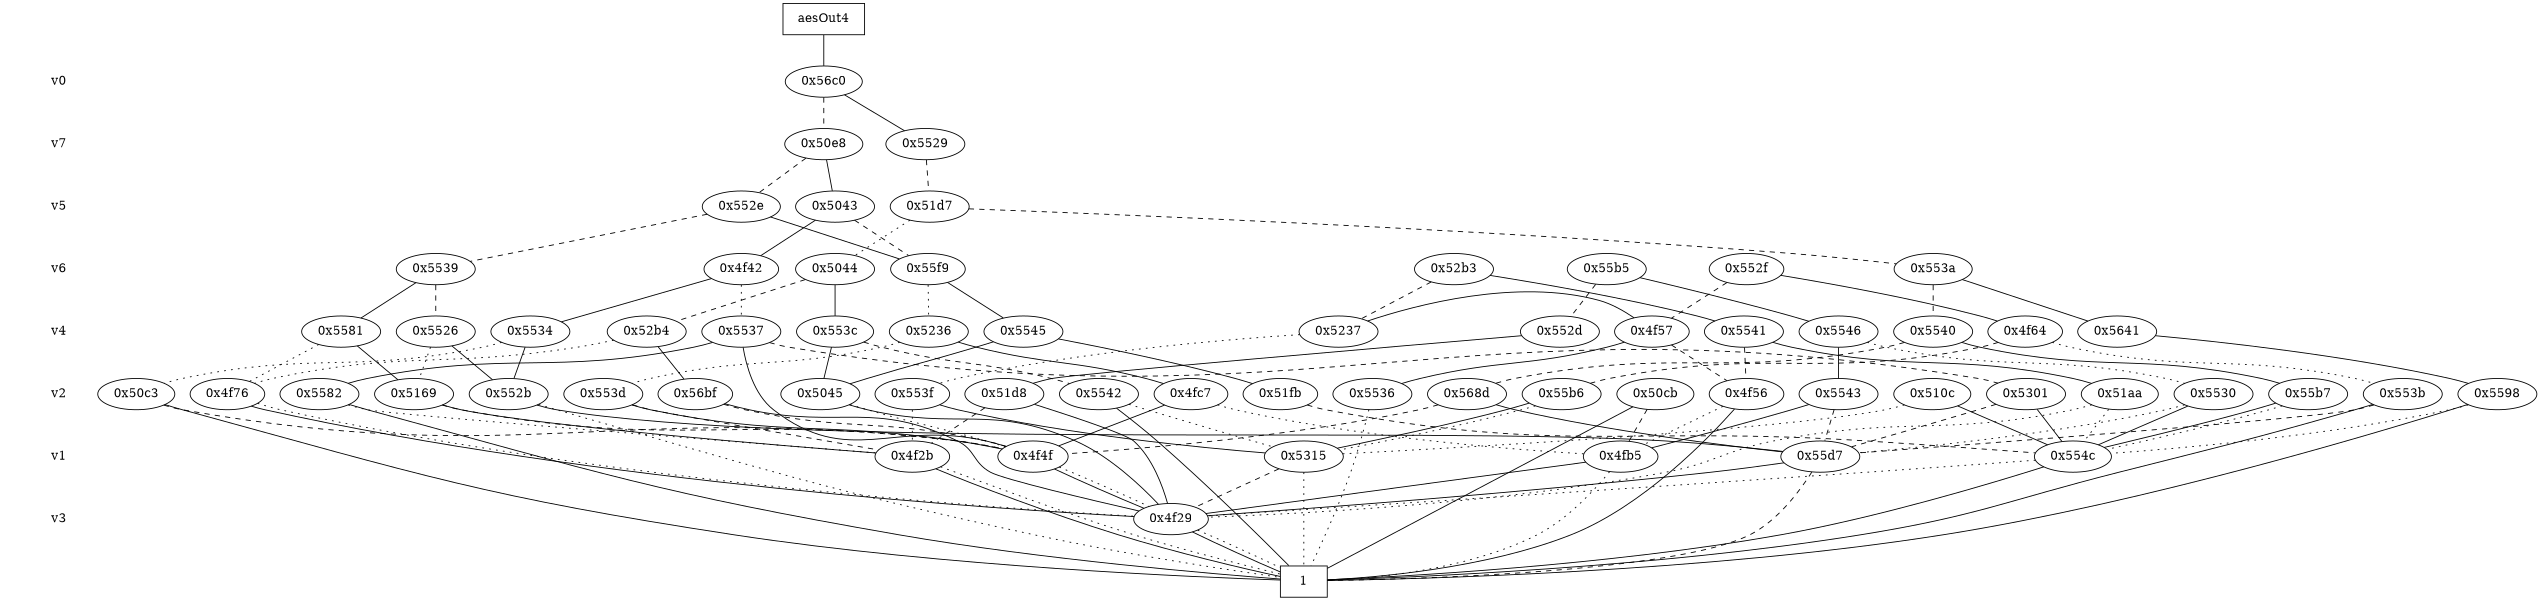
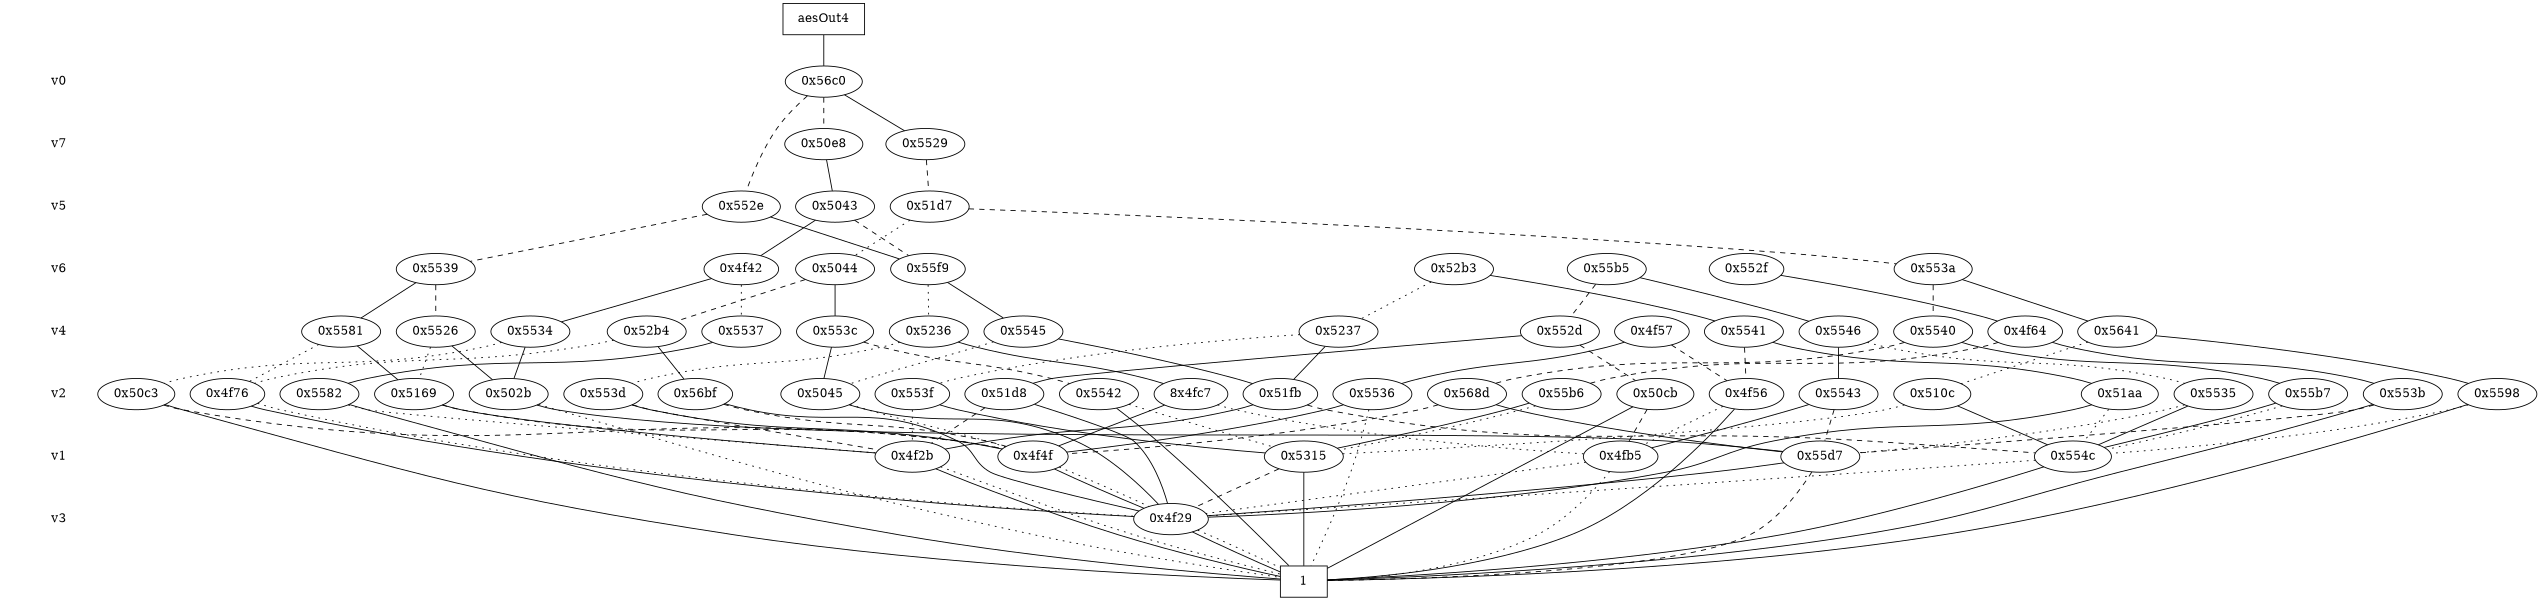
(783, 175) -> (770, 139)
(1502, 293) -> (1309, 363)
(1396, 300) -> (1396, 300)
(1699, 300) -> none
none -> (1604, 360)
(2213, 363) -> (2213, 363)
(904, 368) -> (922, 363)
none -> (1996, 372)
(509, 394) -> (509, 394)
(1191, 394) -> (1191, 394)
(2026, 394) -> none
(2214, 394) -> (2214, 394)
none -> (1123, 427)
(852, 440) -> (1233, 428)
(1696, 465) -> (1696, 465)
(1396, 488) -> (1396, 488)
(1304, 519) -> (1304, 519)
